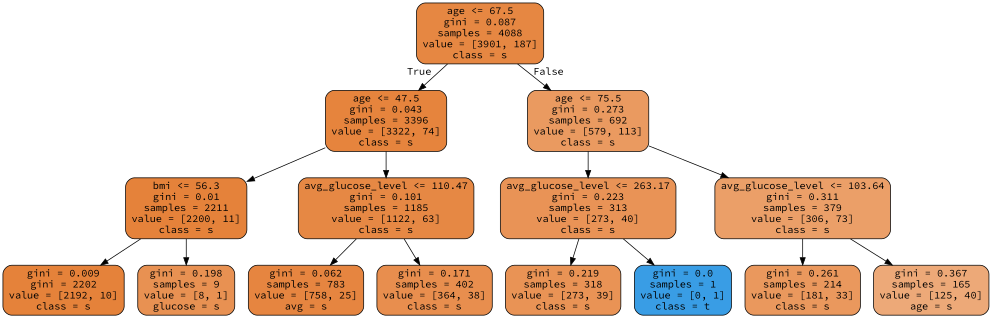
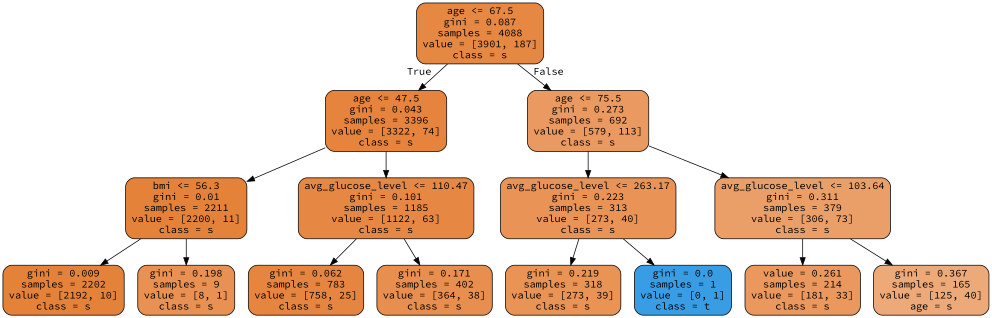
(64, 290) -> (64, 290)
(186, 290) -> (186, 290)
(306, 290) -> (306, 290)
(803, 290) -> (803, 290)
